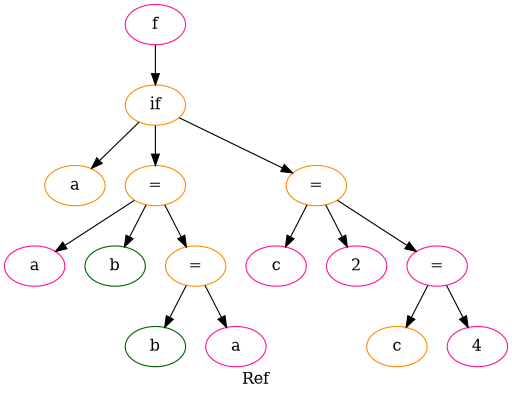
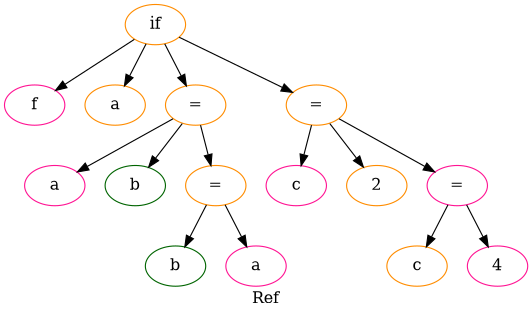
(155, 59) -> (100, 62)
(357, 266) -> (377, 186)
